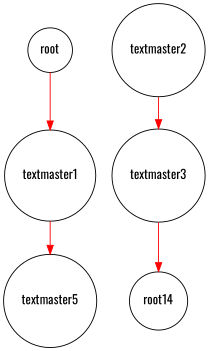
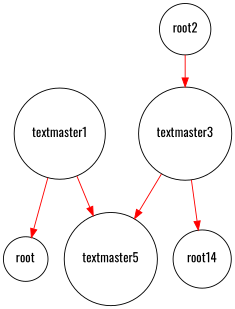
(159, 50) -> (185, 29)
(50, 97) -> (41, 203)
none -> (150, 192)
